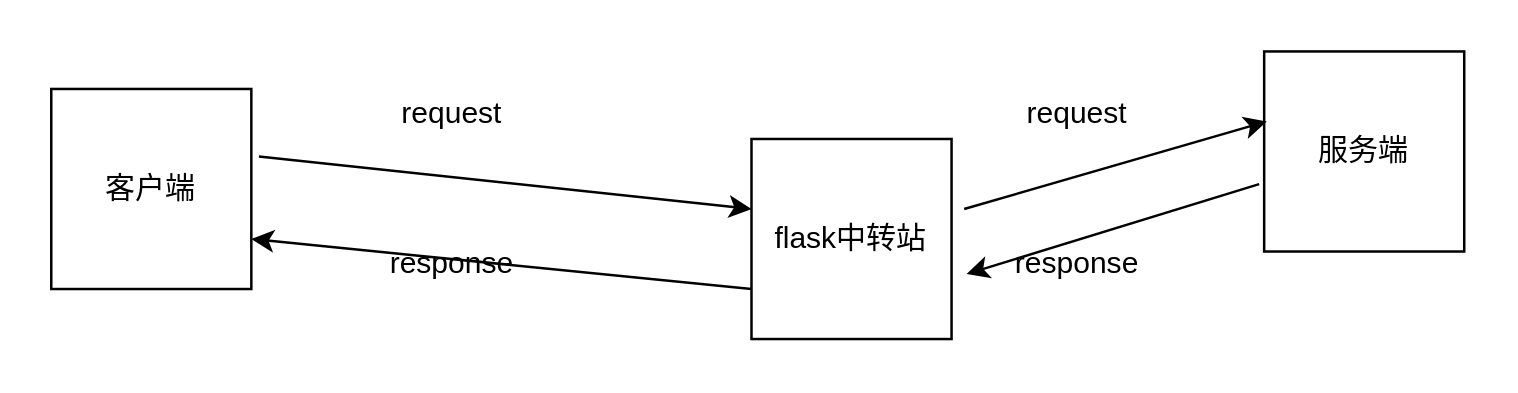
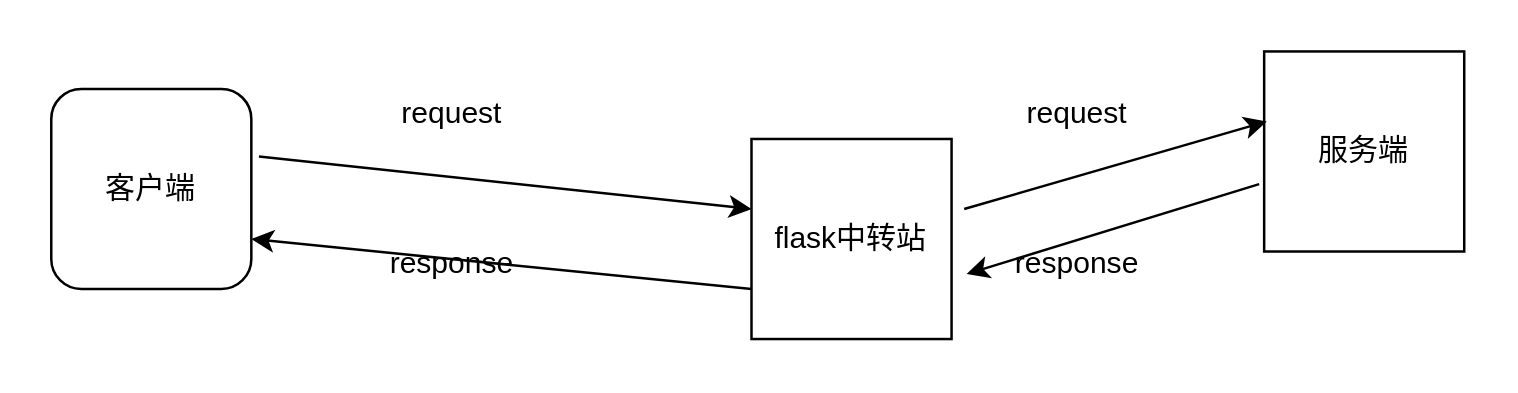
(151, 189) -> (151, 189)
